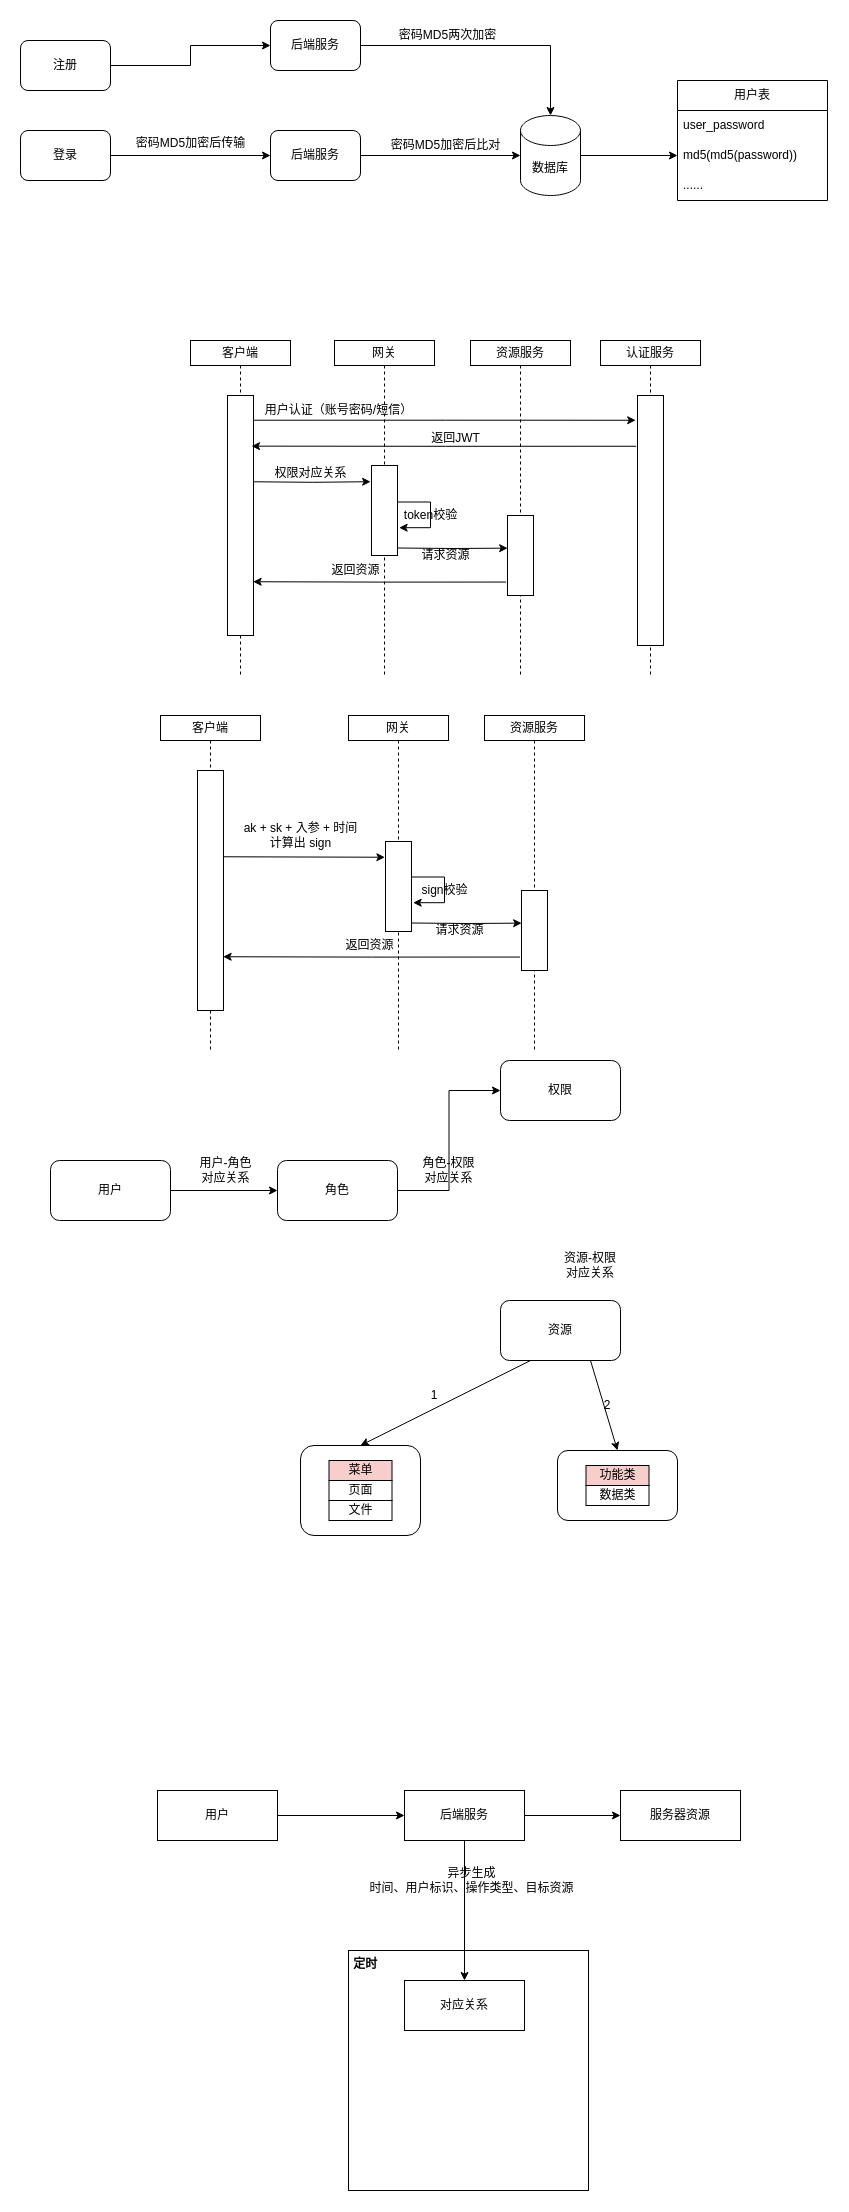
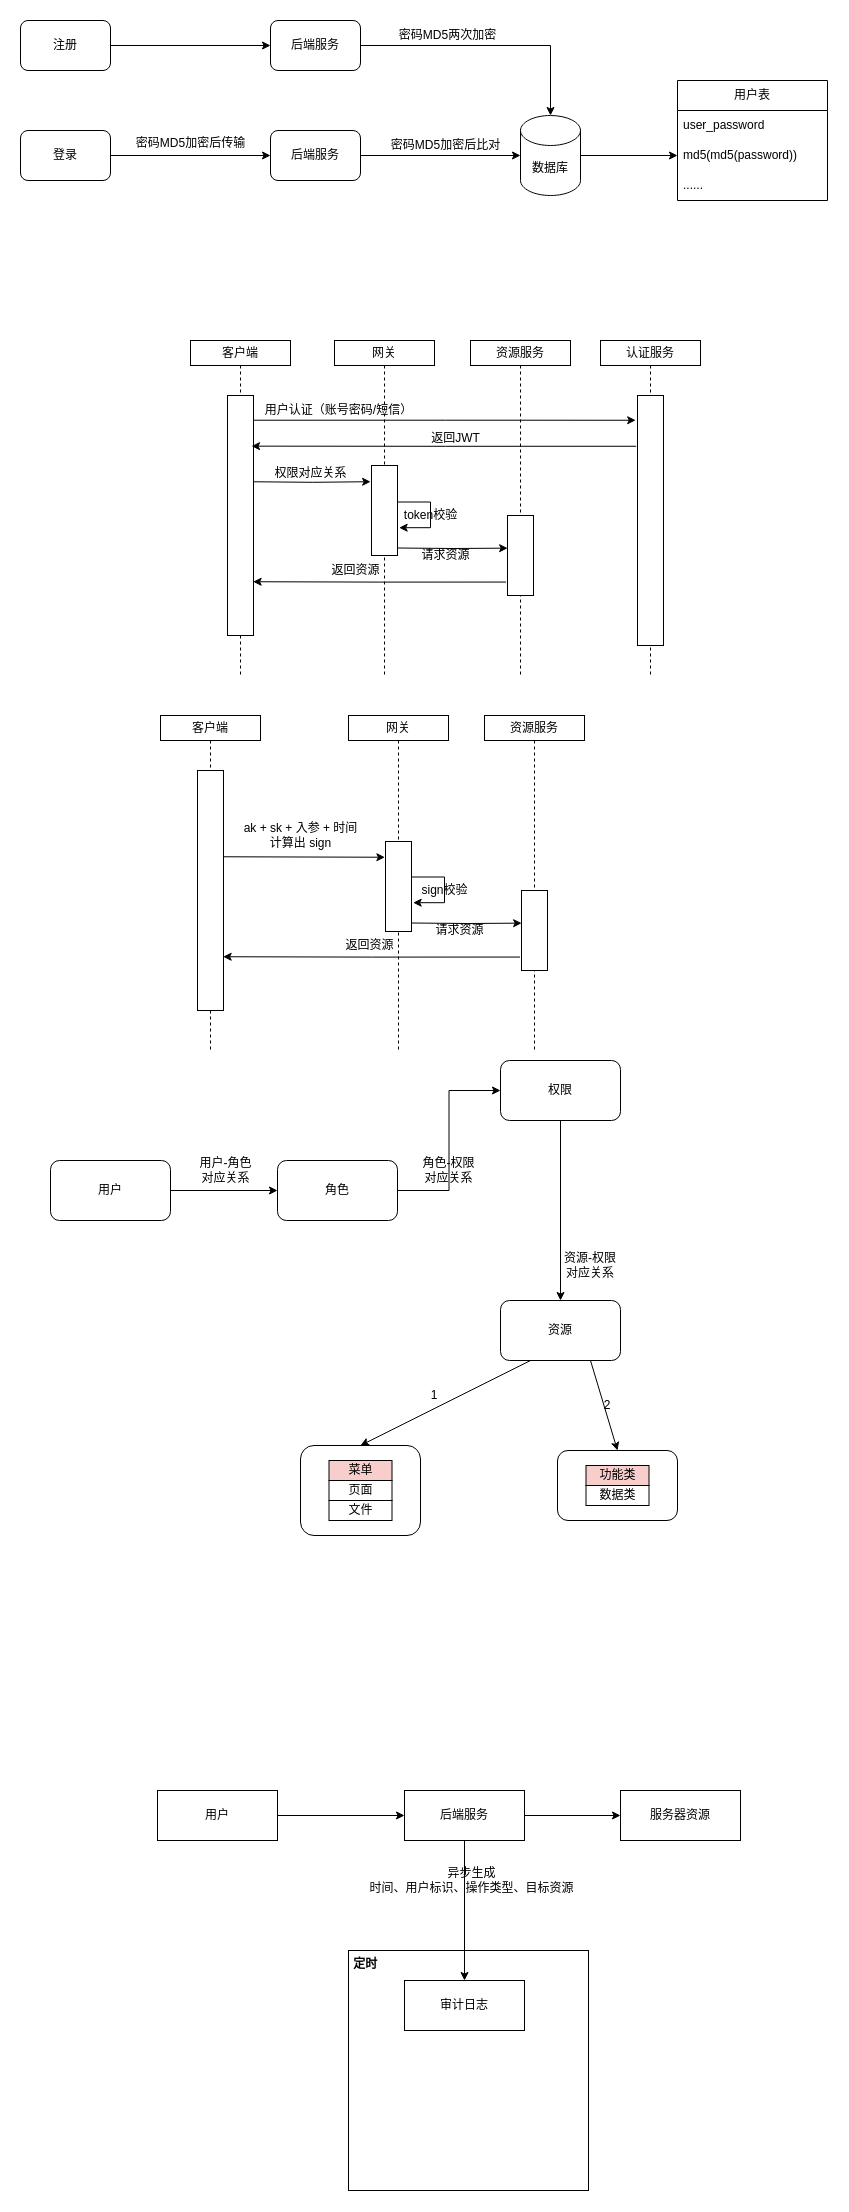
(66, 66) -> (66, 46)
none -> (561, 1207)
(465, 2006) -> (465, 2006)
